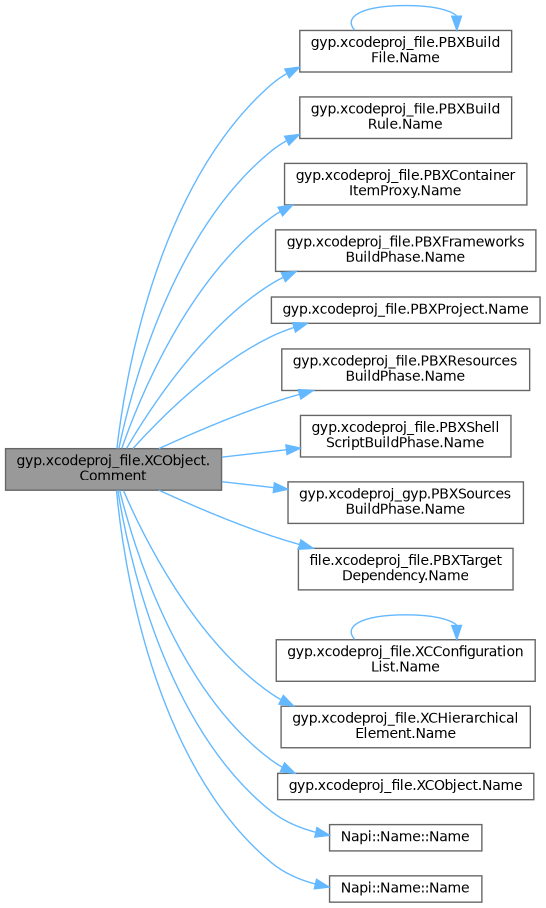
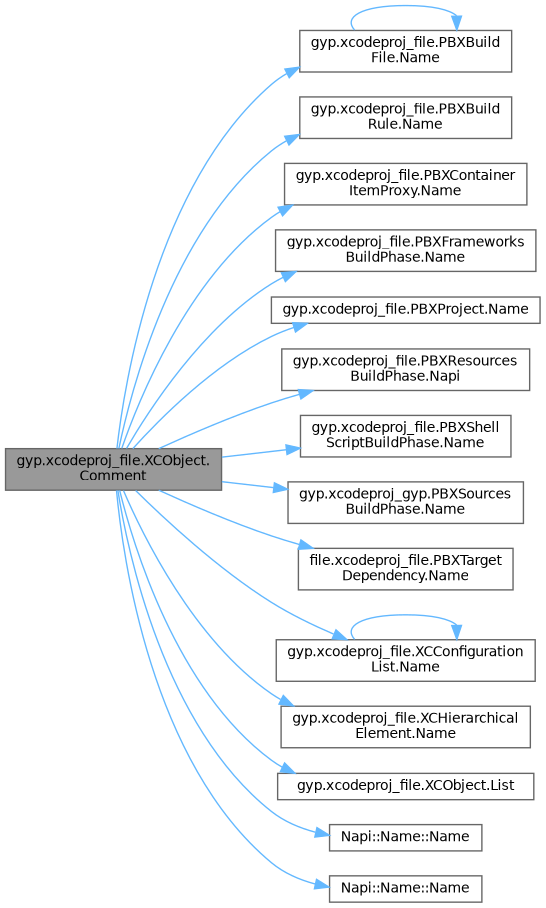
(406, 370) -> (406, 370)
none -> (228, 572)
(406, 787) -> (406, 787)
